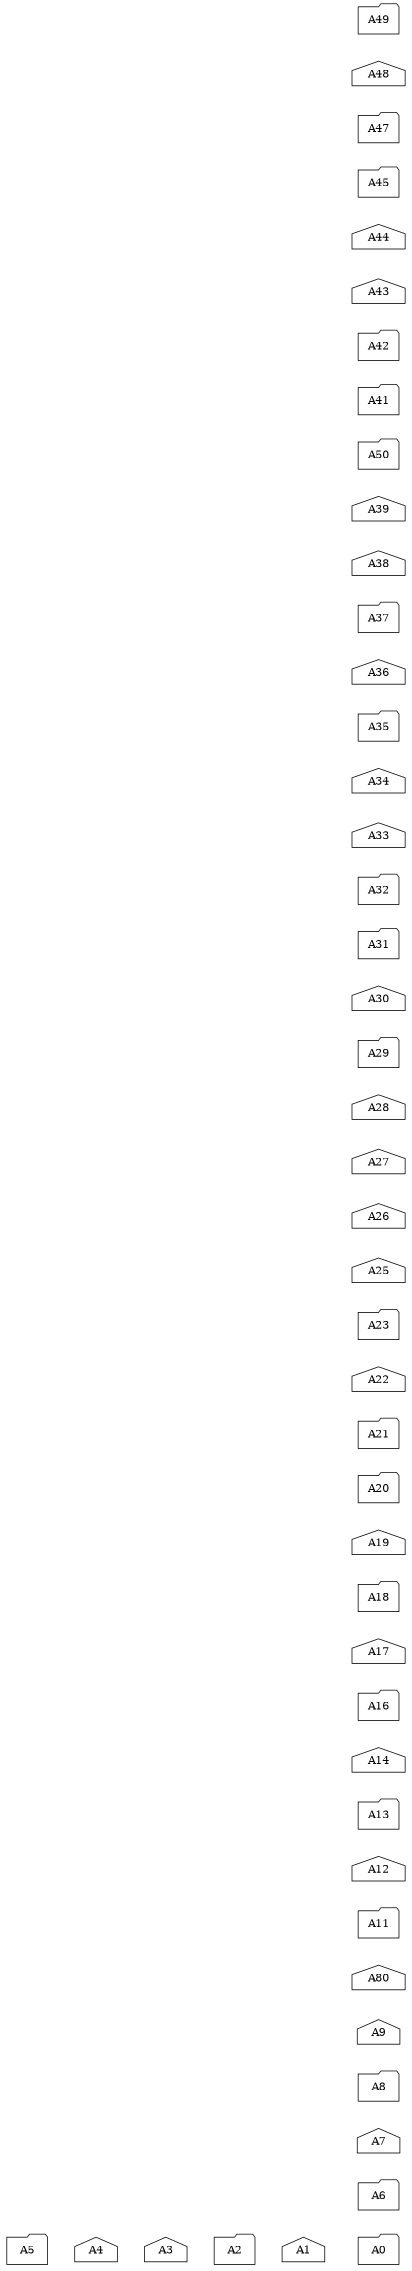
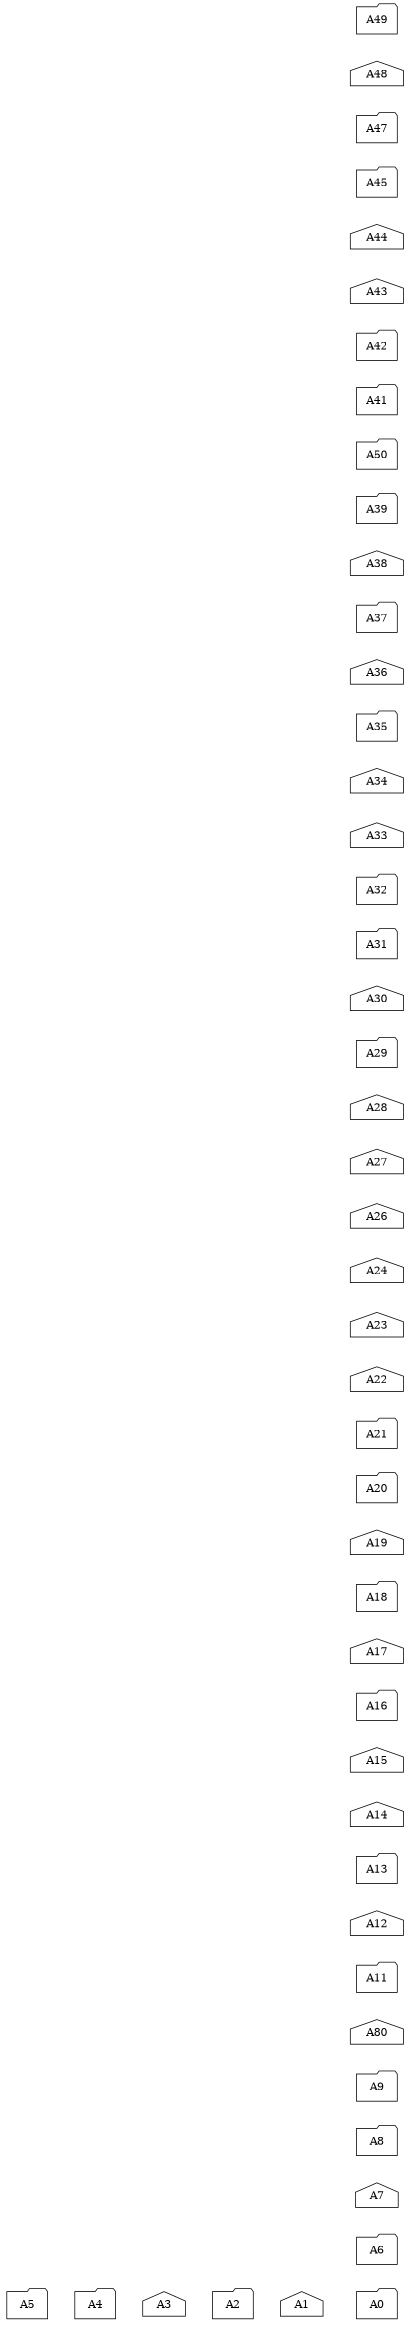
(379, 510) -> (377, 510)
(379, 1272) -> (377, 1272)
(379, 1326) -> (377, 1326)
none -> (377, 1761)
(379, 2033) -> (377, 2088)
(96, 2251) -> (95, 2305)
